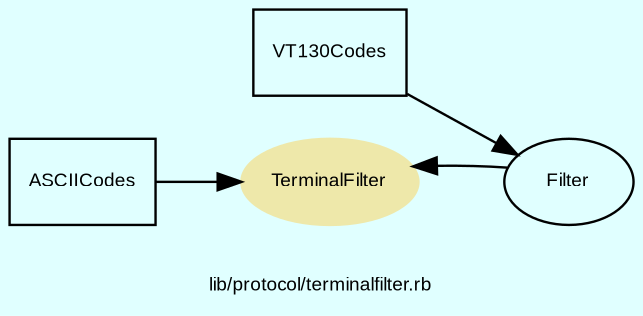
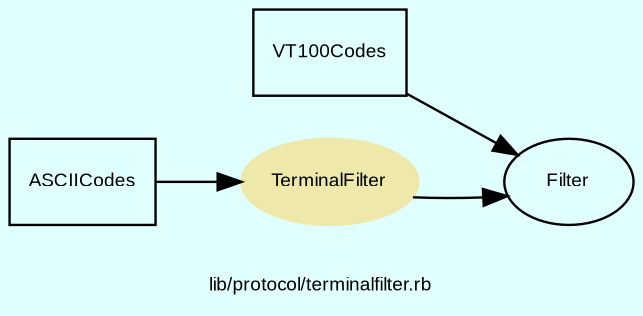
(330, 53) -> (330, 53)
(472, 166) -> (448, 198)
